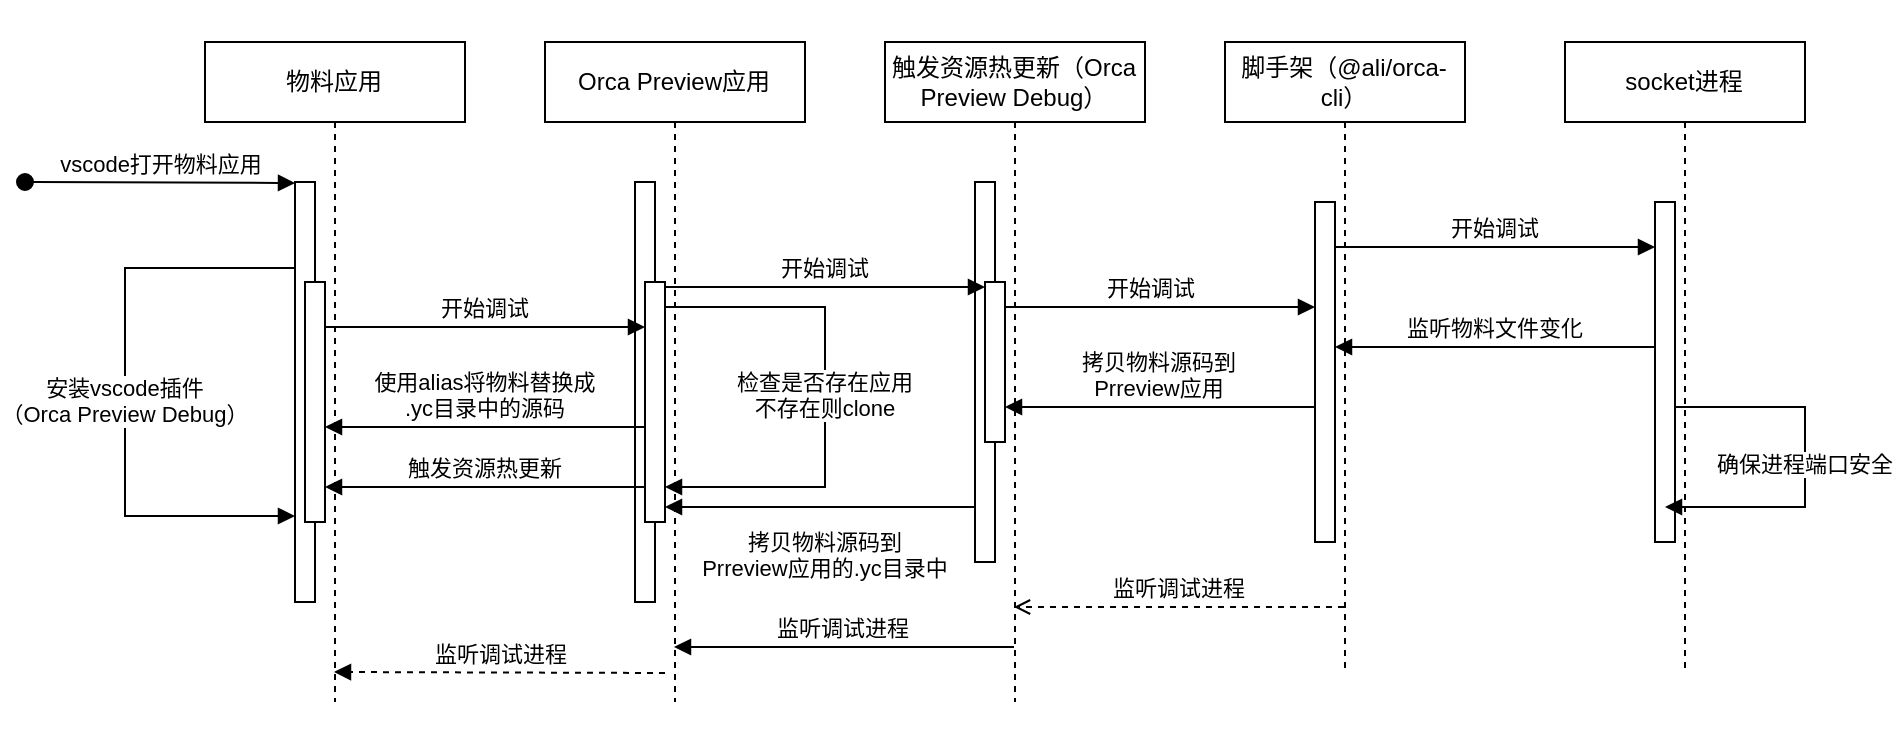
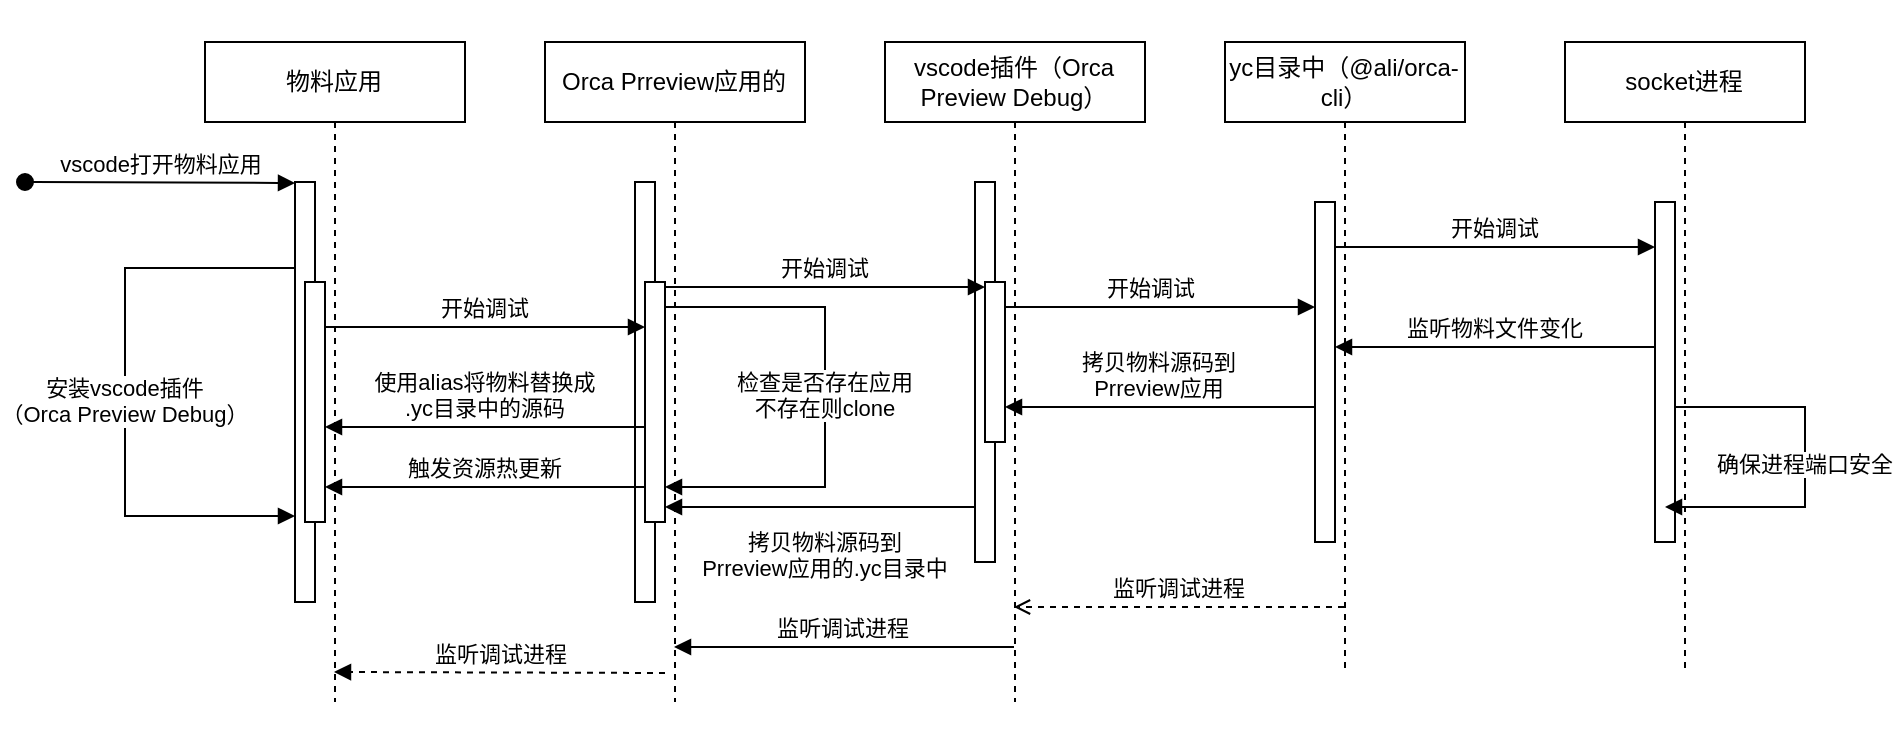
(675, 83) -> (675, 83)
(1015, 83) -> (1015, 83)
(1345, 83) -> (1345, 83)
